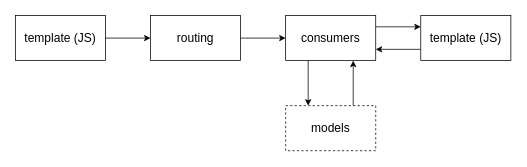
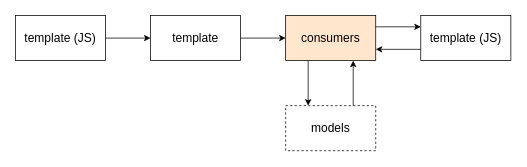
(195, 38) -> (195, 38)
(330, 38) -> (330, 38)
